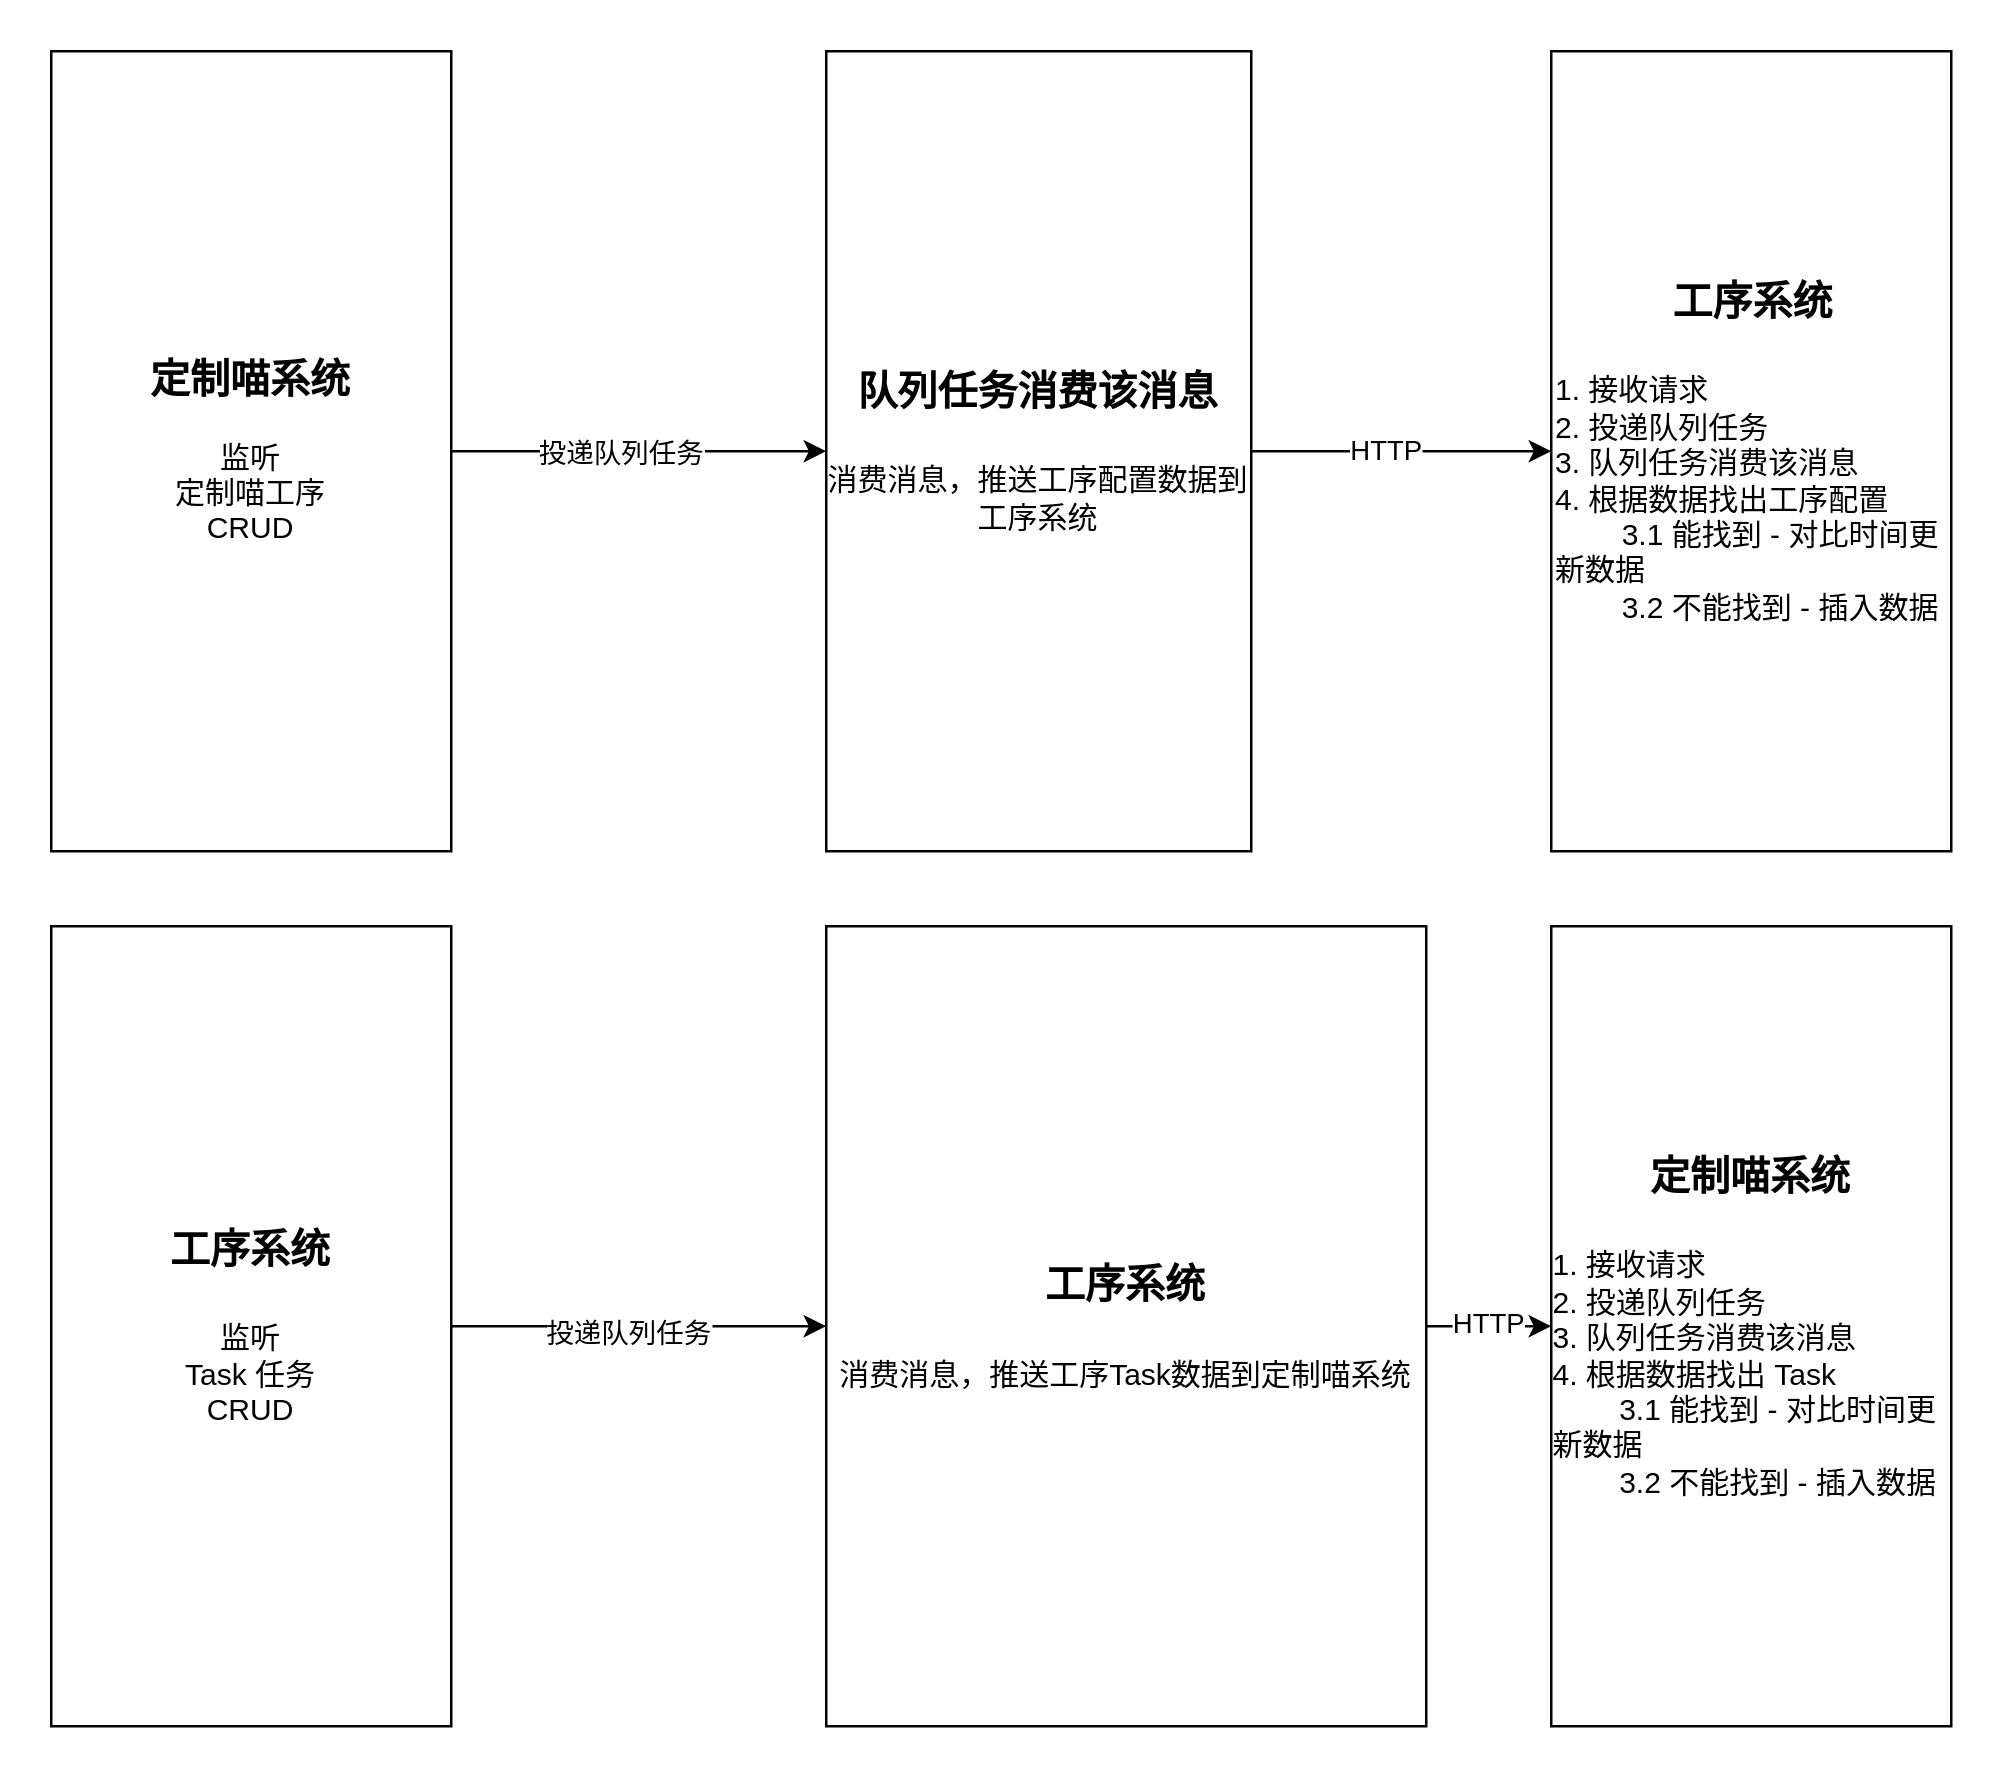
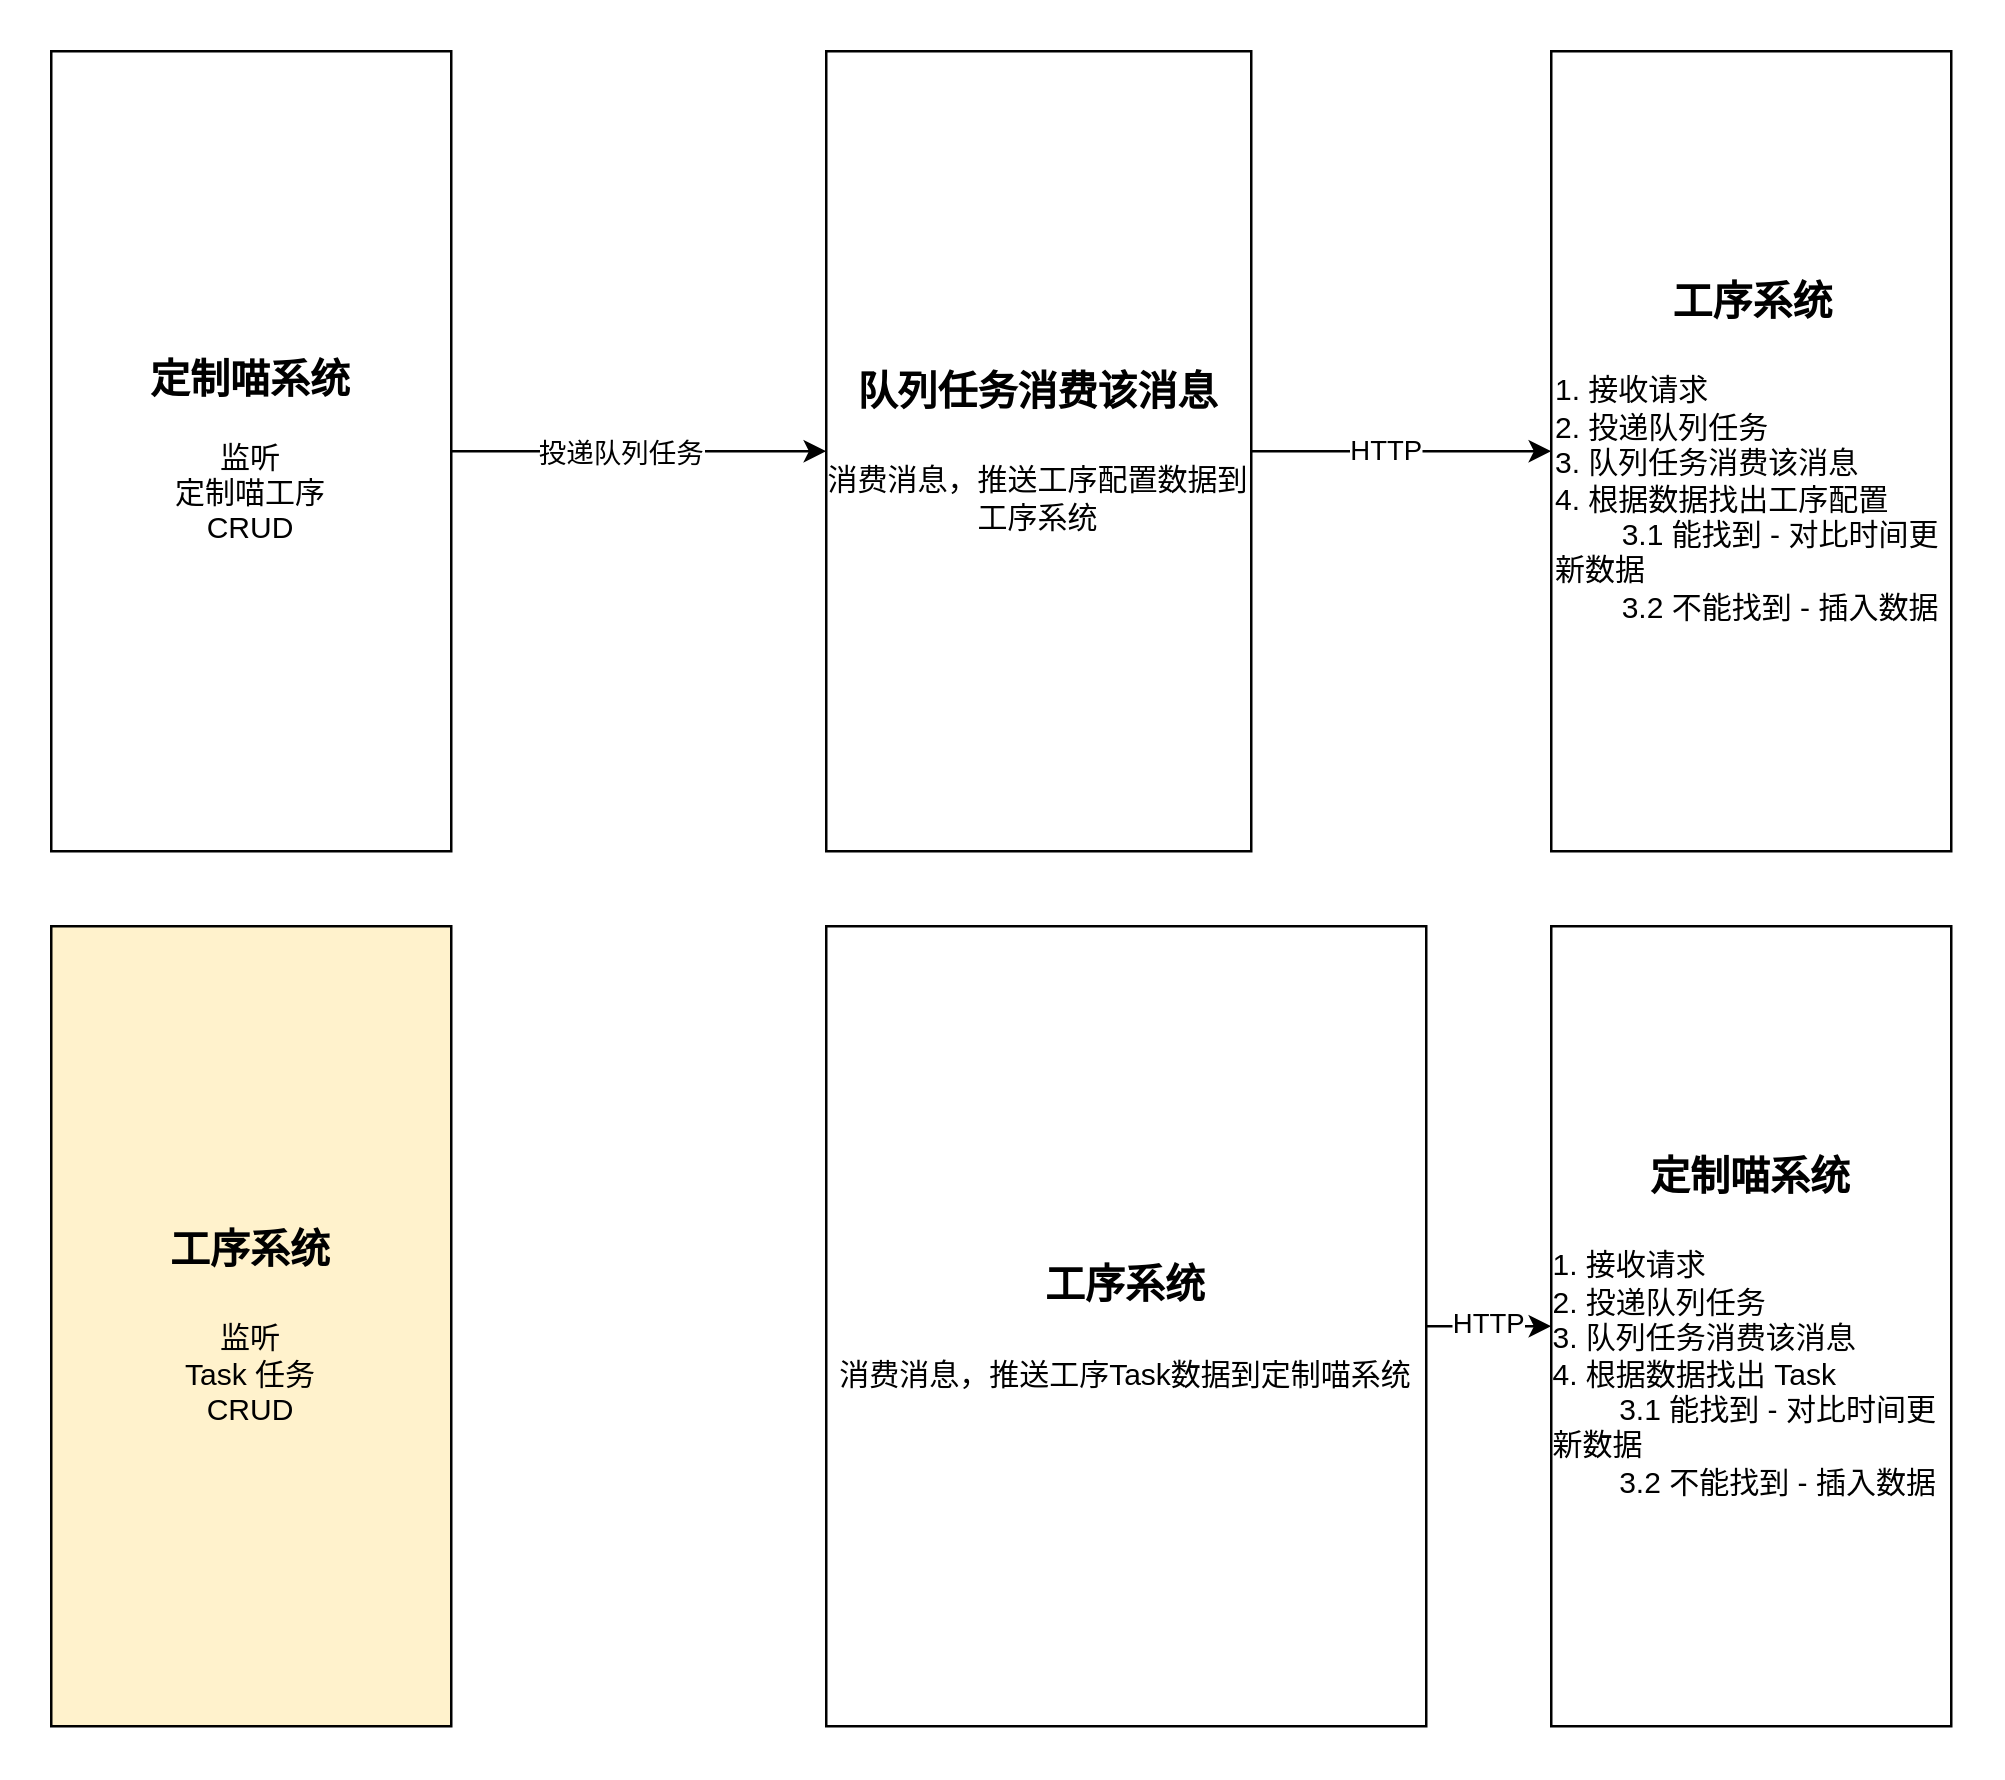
(251, 1326) -> (251, 1326)
(536, 1326) -> none
